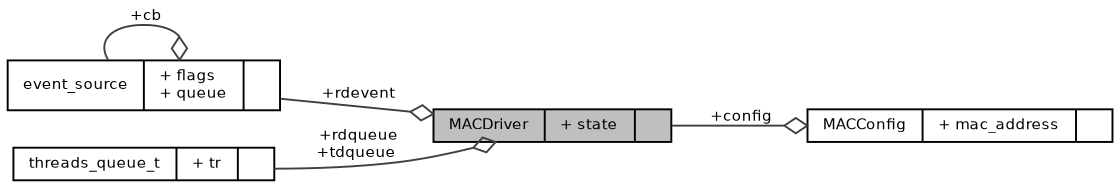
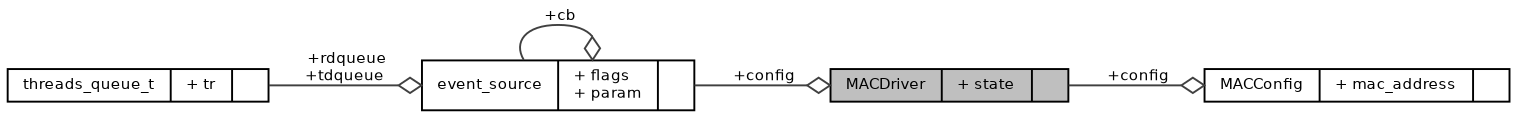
(194, 93) -> (608, 93)
(357, 94) -> (762, 77)
(374, 165) -> (334, 85)
